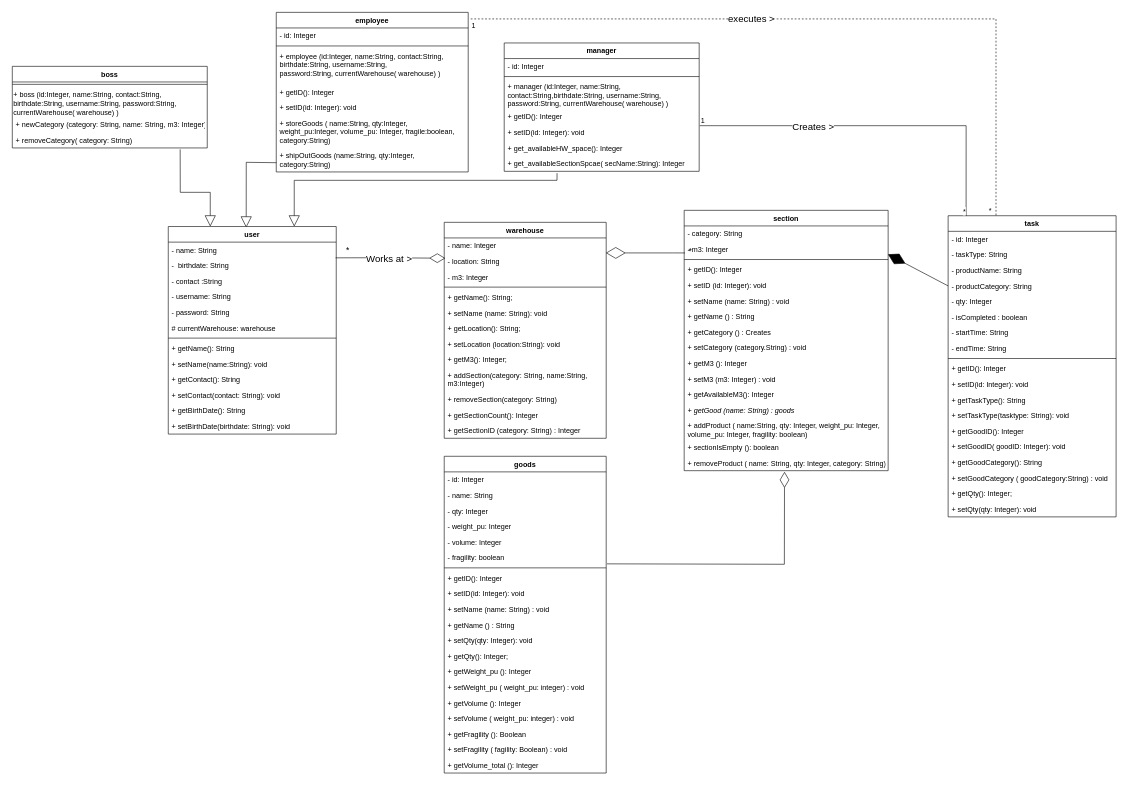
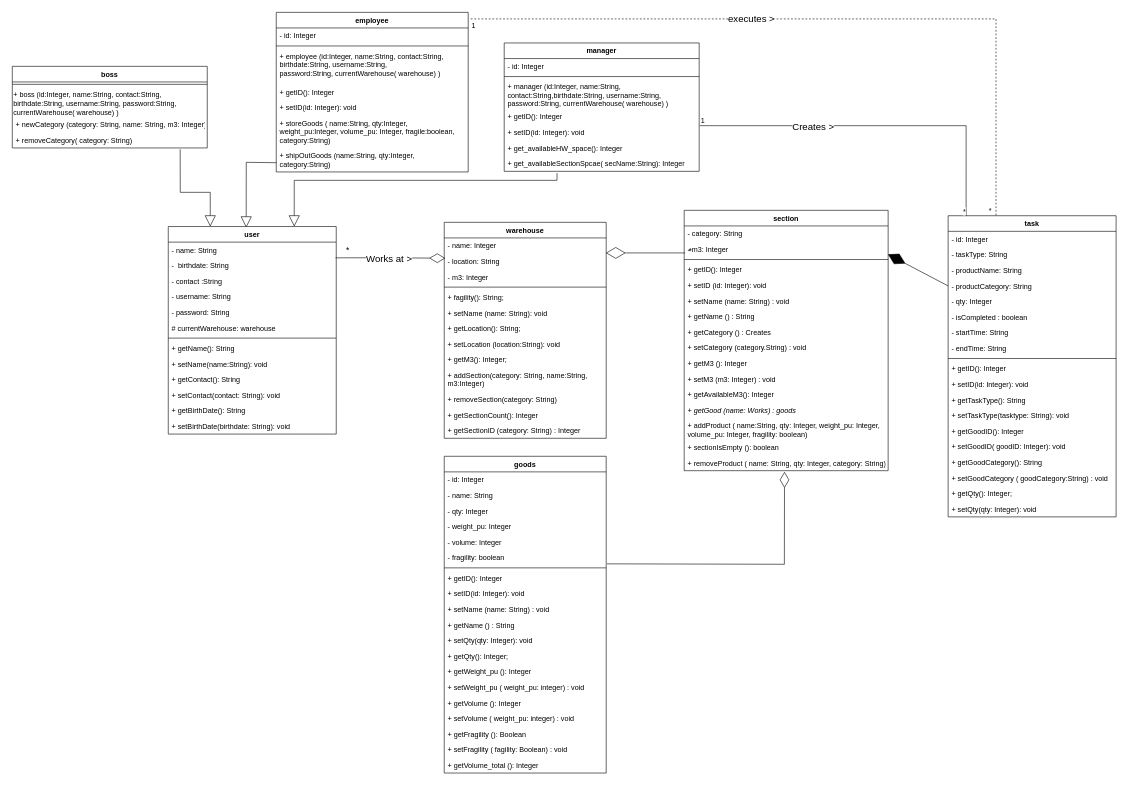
(483, 298) -> (482, 298)
(745, 410) -> (744, 410)
